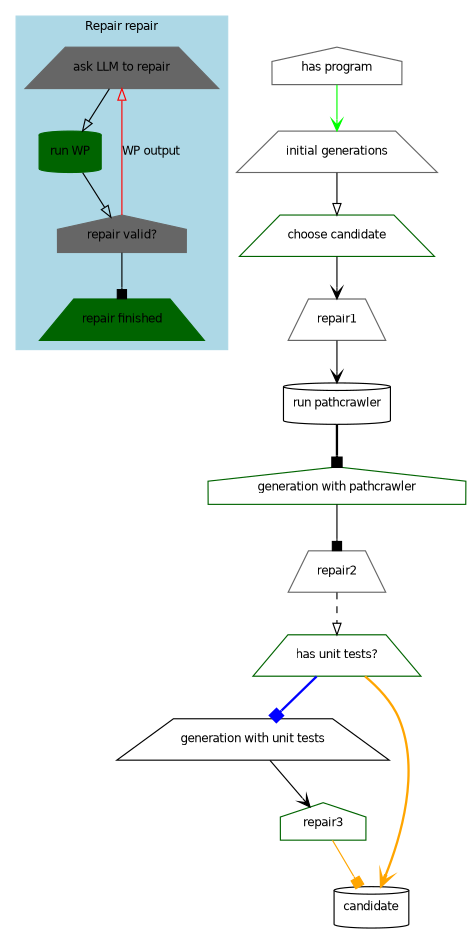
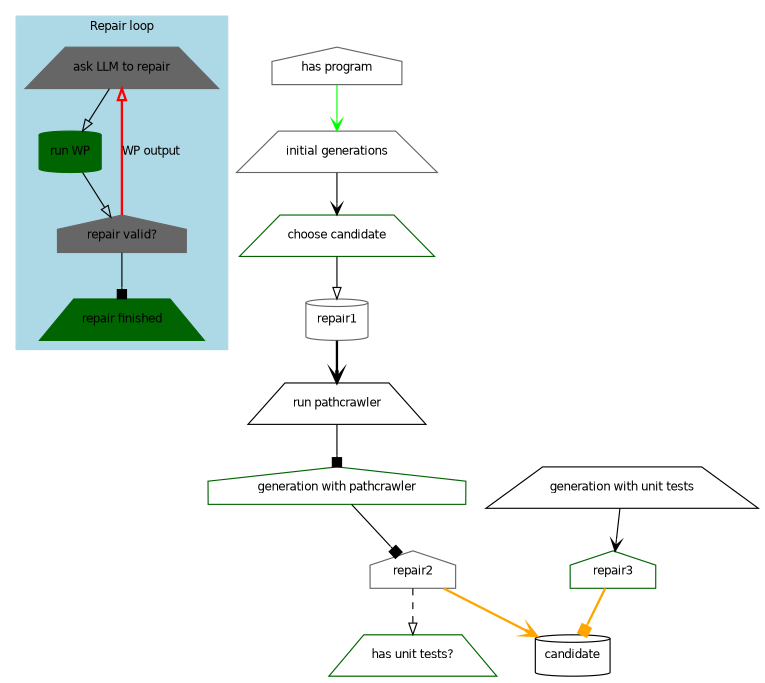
(122, 27) -> (122, 27)
(122, 158) -> (122, 158)
(337, 188) -> (337, 188)
(337, 272) -> (337, 272)
(337, 320) -> (337, 320)
(337, 356) -> (337, 356)
(337, 404) -> (337, 404)
(337, 440) -> (337, 440)
(337, 572) -> (413, 572)
(299, 693) -> none
(408, 771) -> (485, 610)
(343, 858) -> (596, 606)
